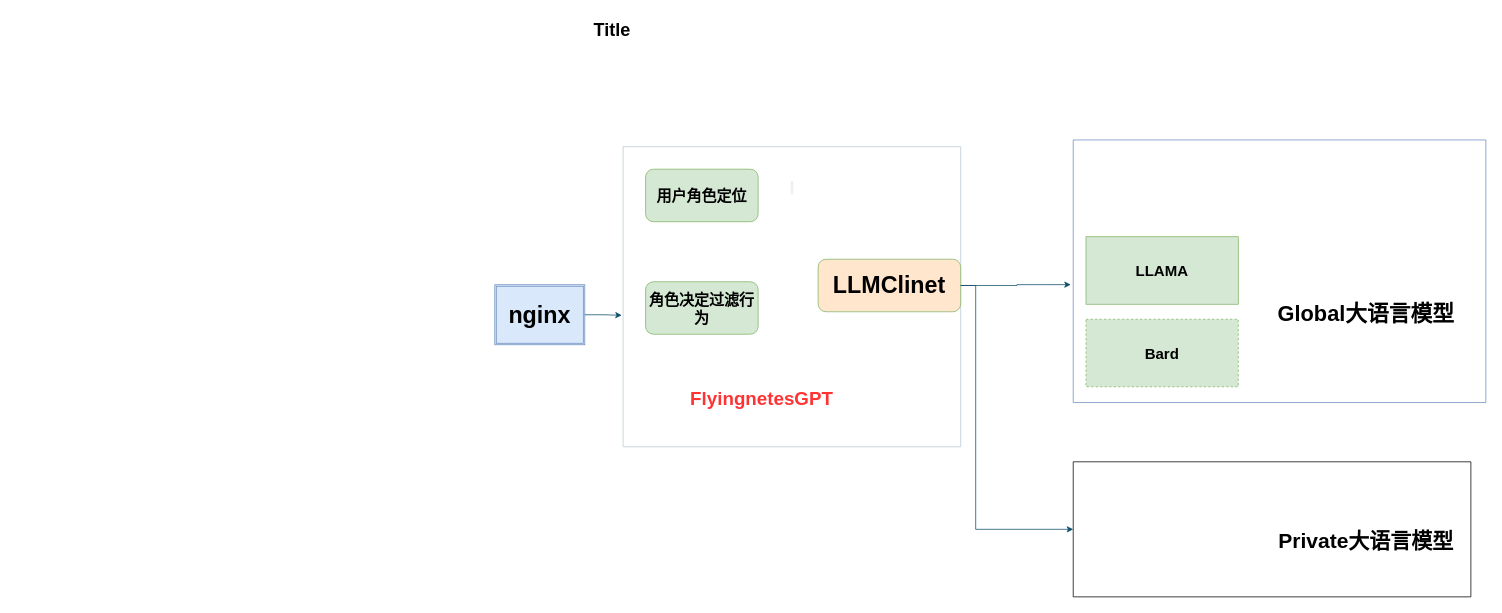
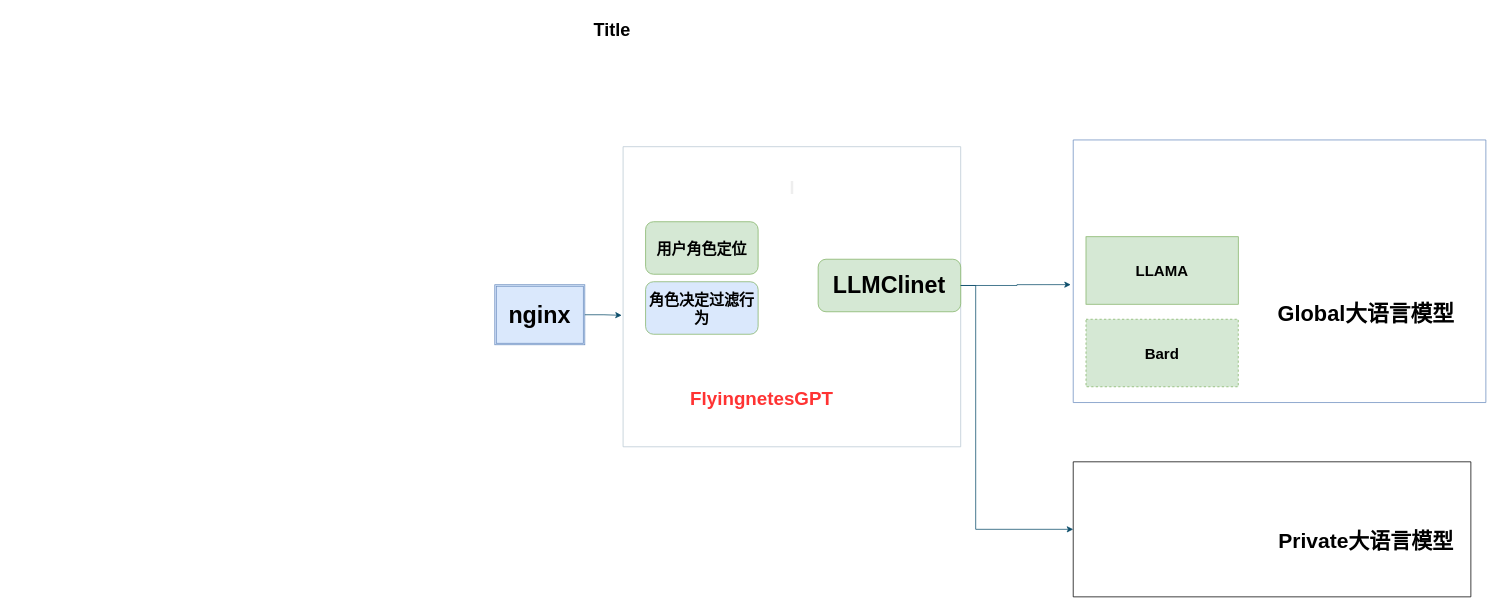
(702, 195) -> (702, 248)
(889, 285) -> (889, 285)
(702, 308) -> (702, 308)
